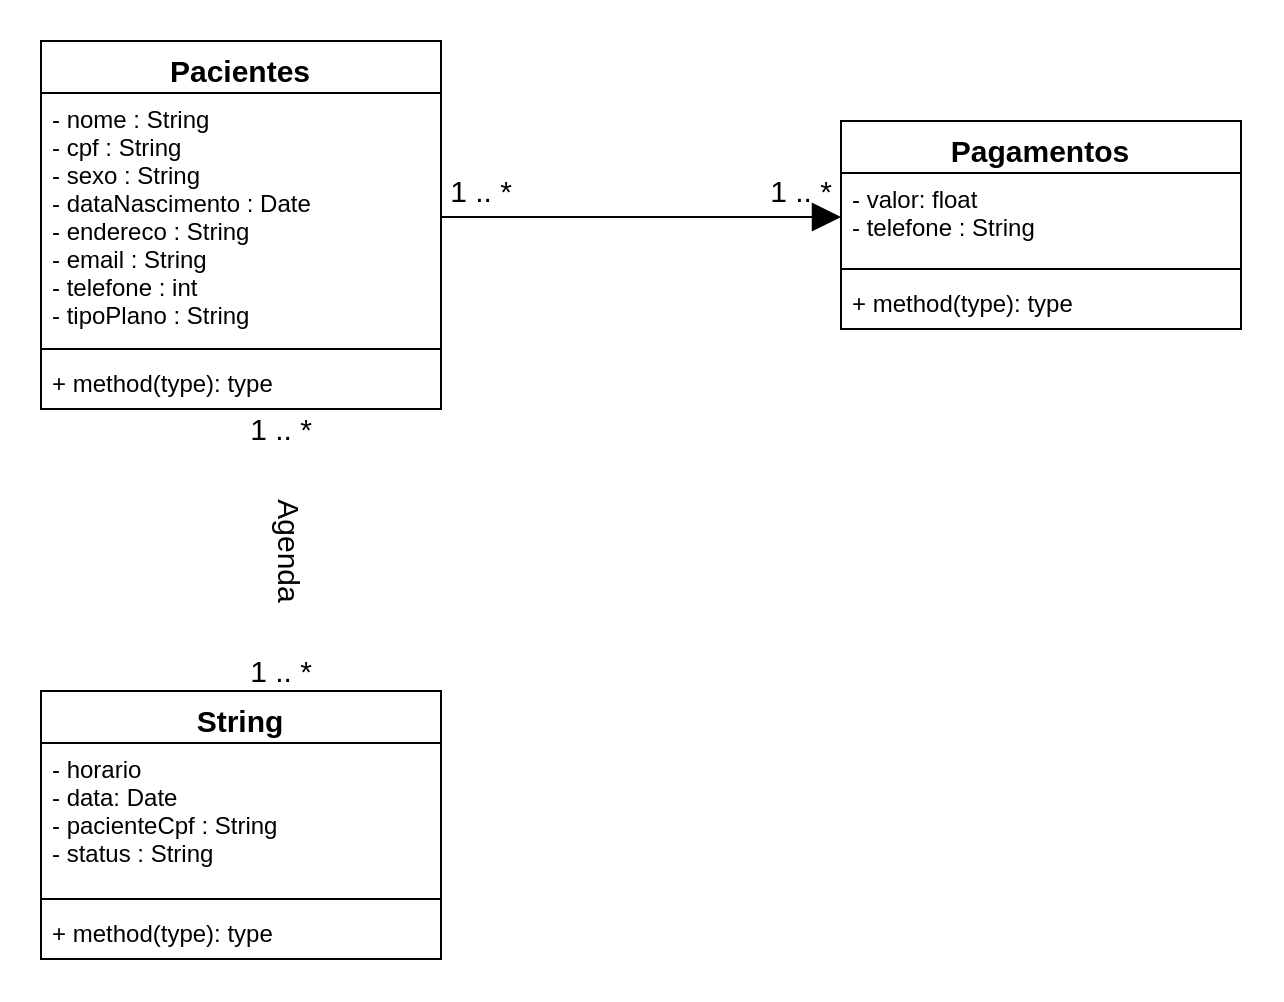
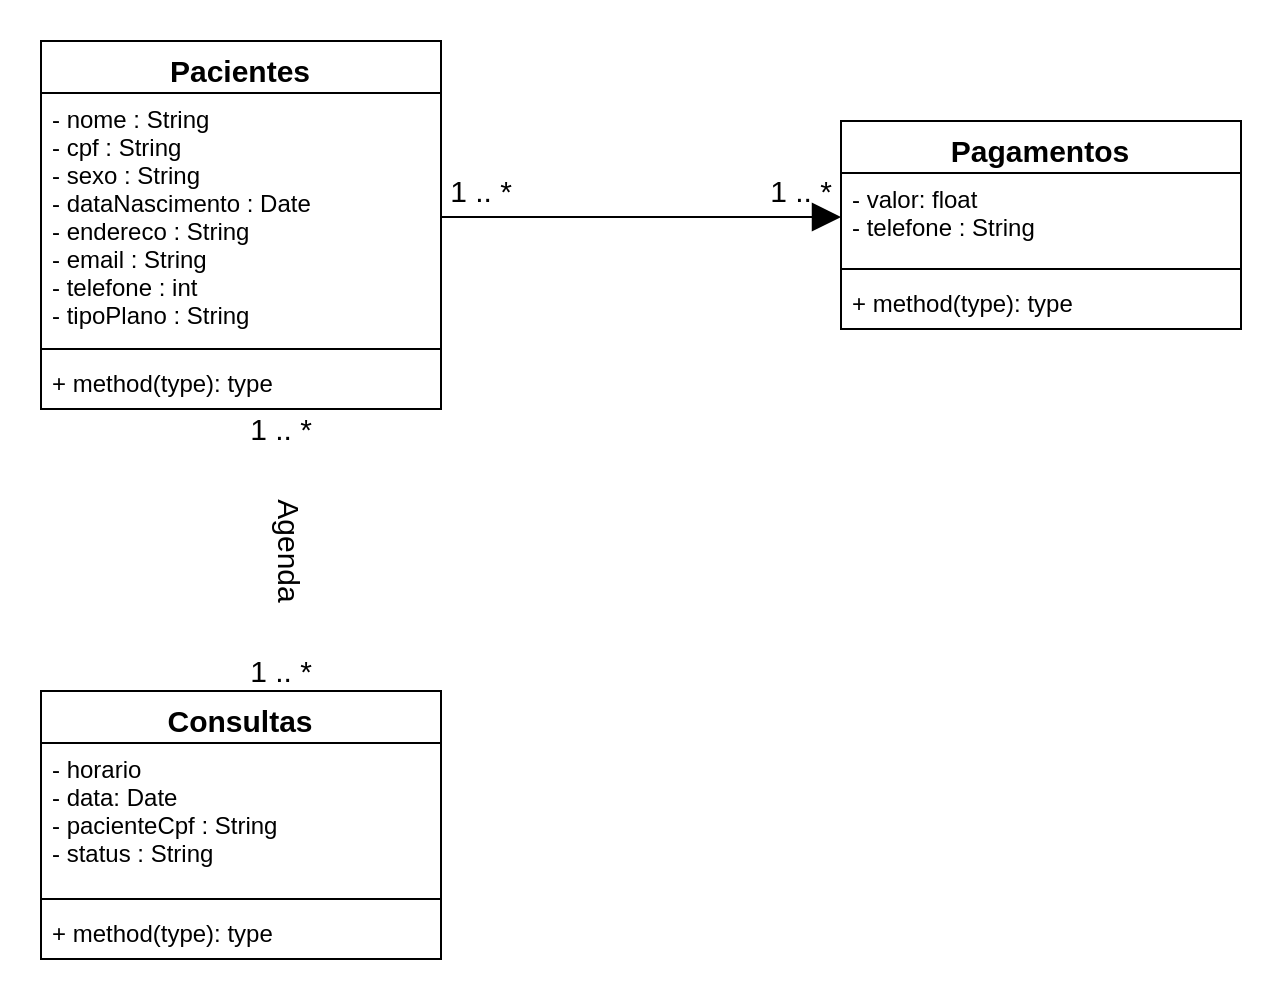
(240, 722) -> (240, 722)
